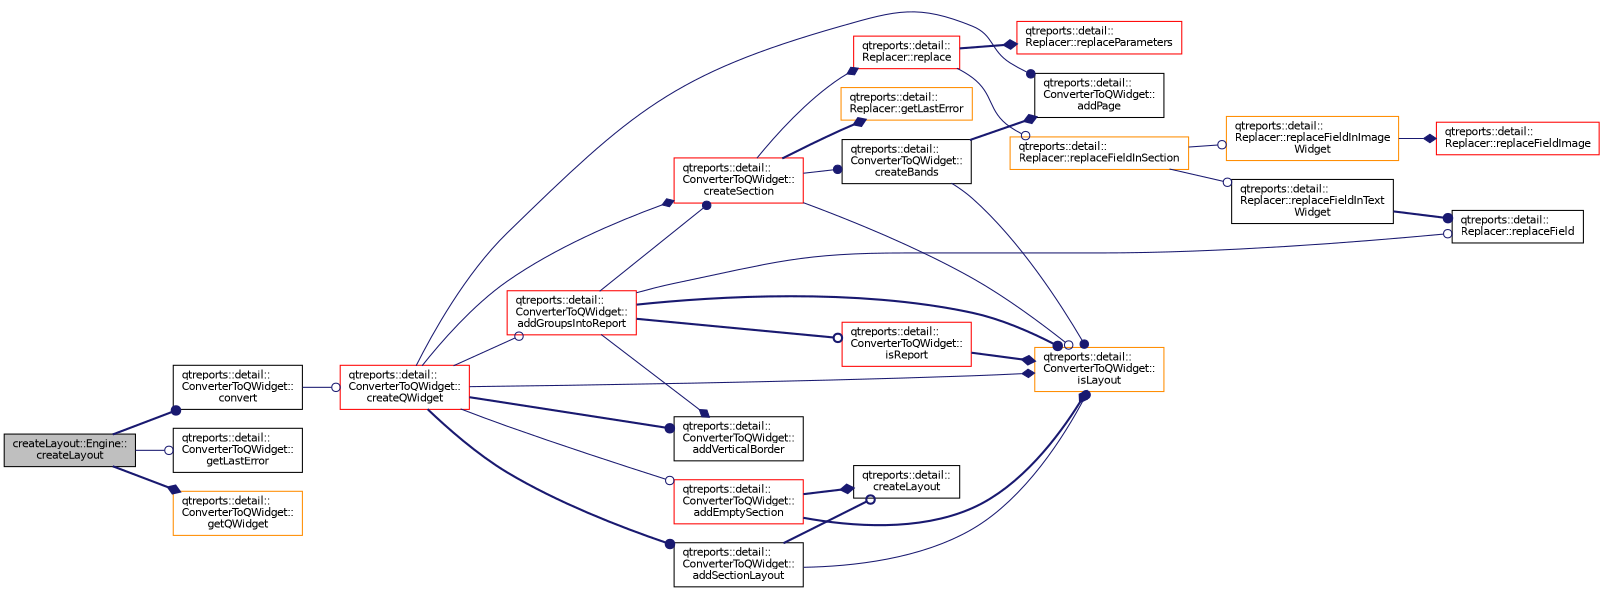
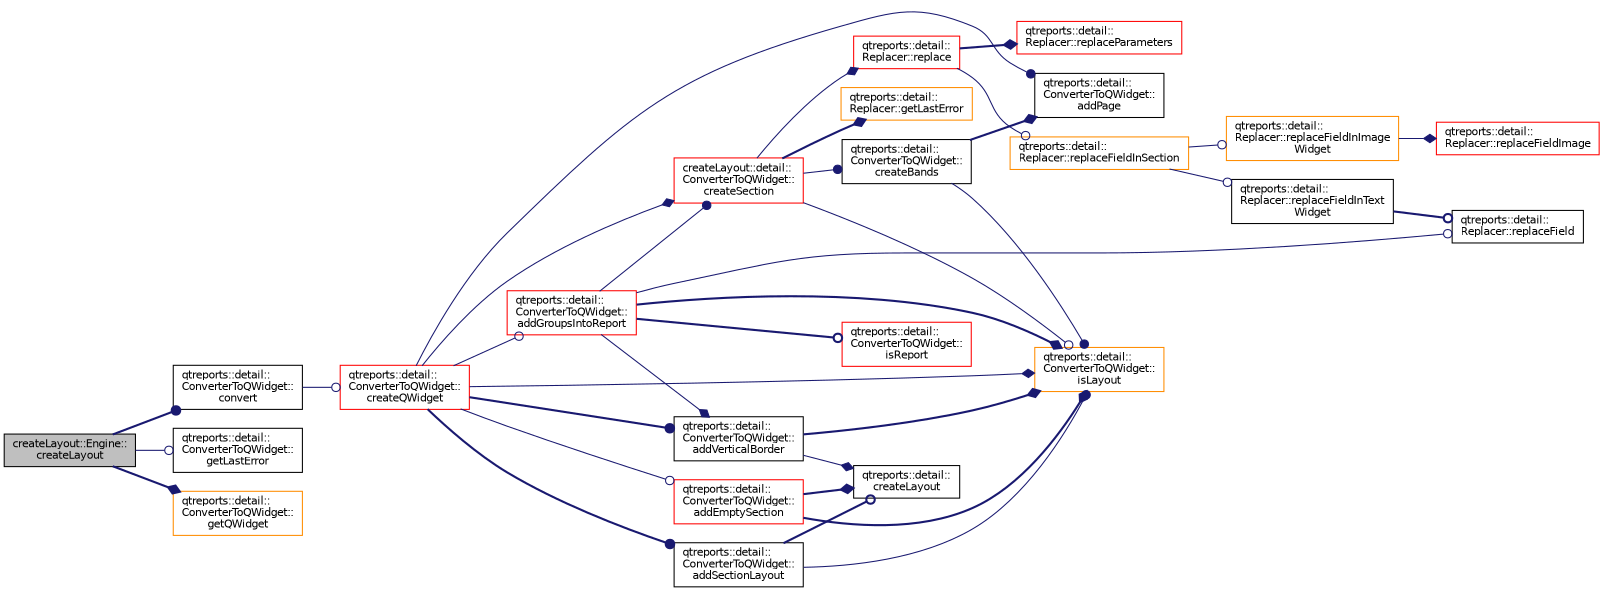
(739, 180) -> (739, 180)
(1419, 215) -> (1419, 215)
(849, 298) -> (849, 298)
(997, 356) -> (917, 421)
none -> (822, 460)
